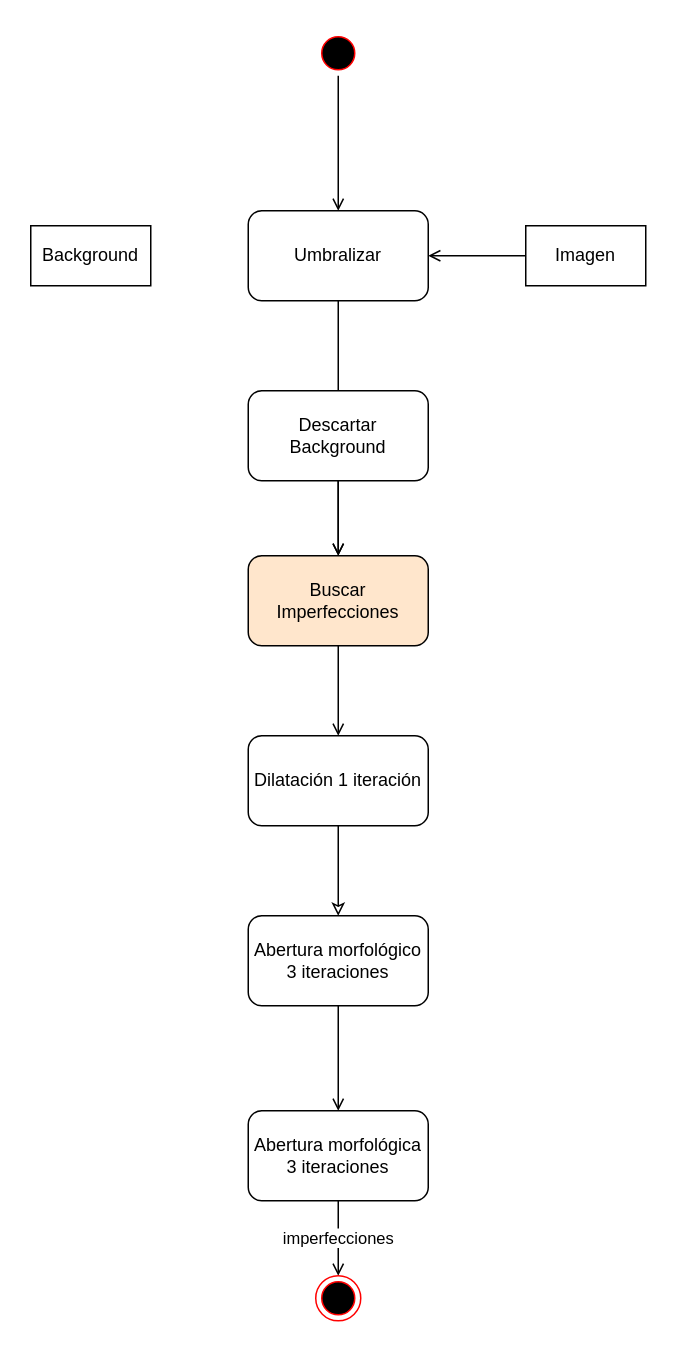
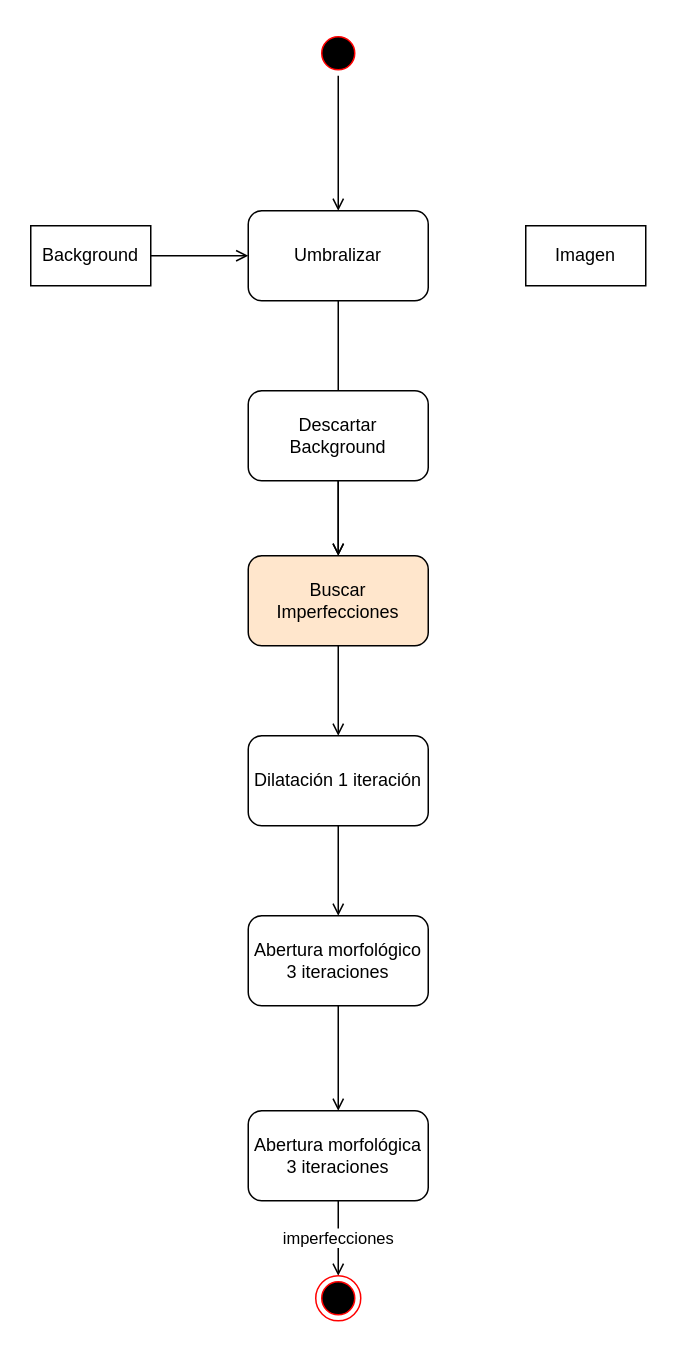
none -> (198, 256)
(479, 256) -> none
(338, 904) -> (338, 907)
